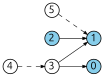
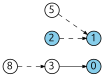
(71, 38) -> (71, 38)
(71, 53) -> none
(10, 66) -> (10, 66)
